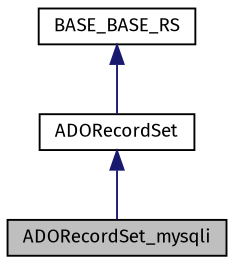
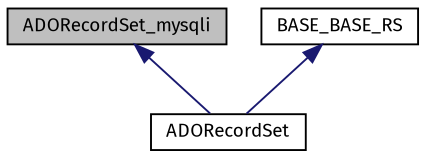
(117, 195) -> (180, 86)
